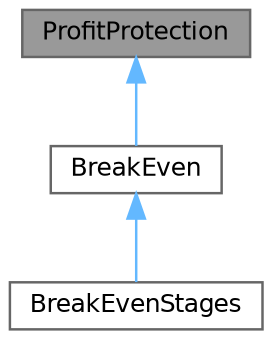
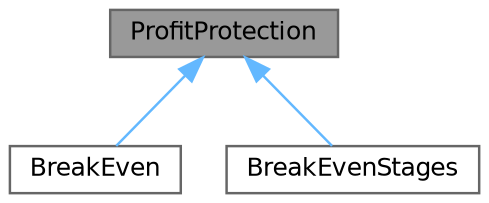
(136, 250) -> (297, 111)
